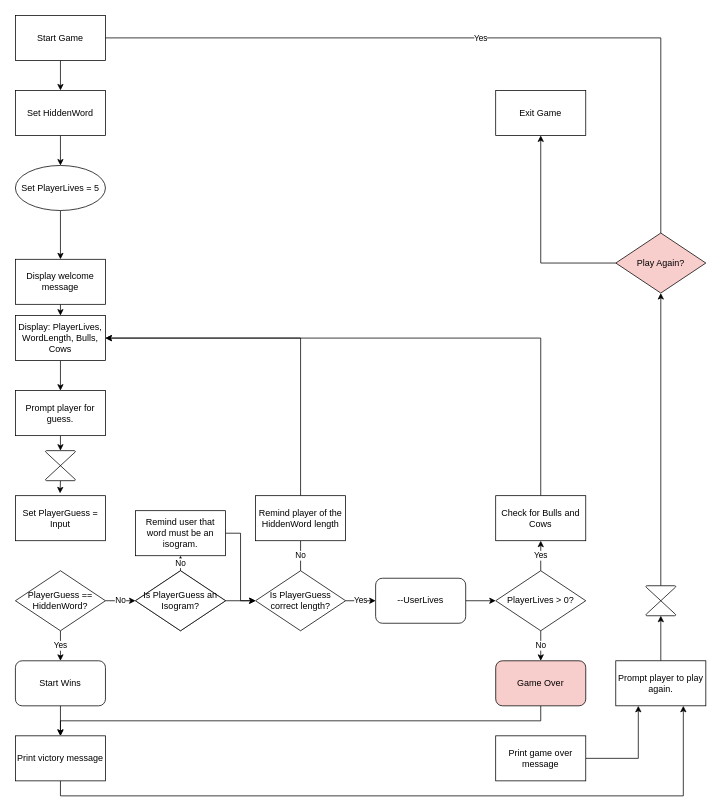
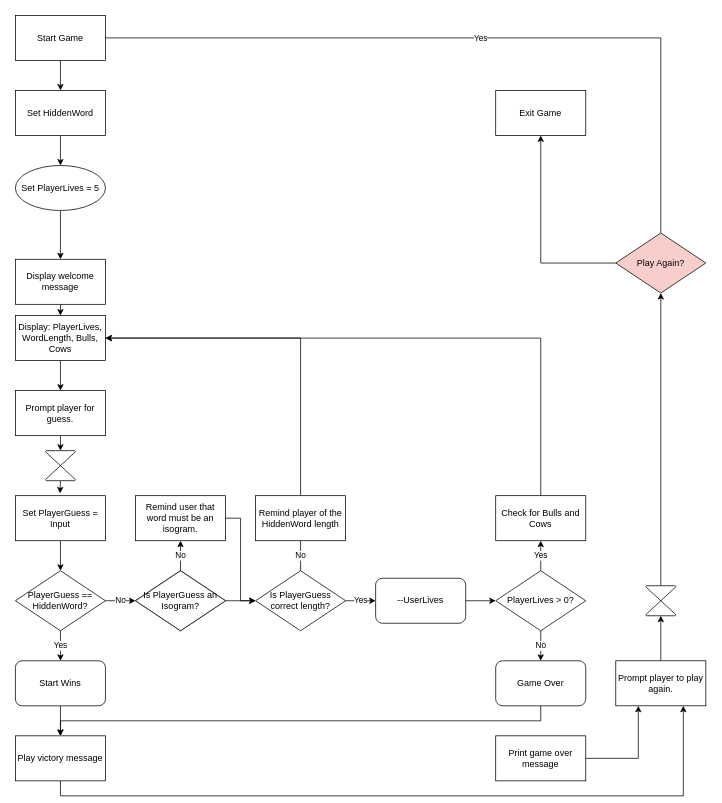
(180, 533) -> (180, 518)
none -> (60, 552)
(540, 683) -> (540, 683)
(60, 758) -> (60, 758)
